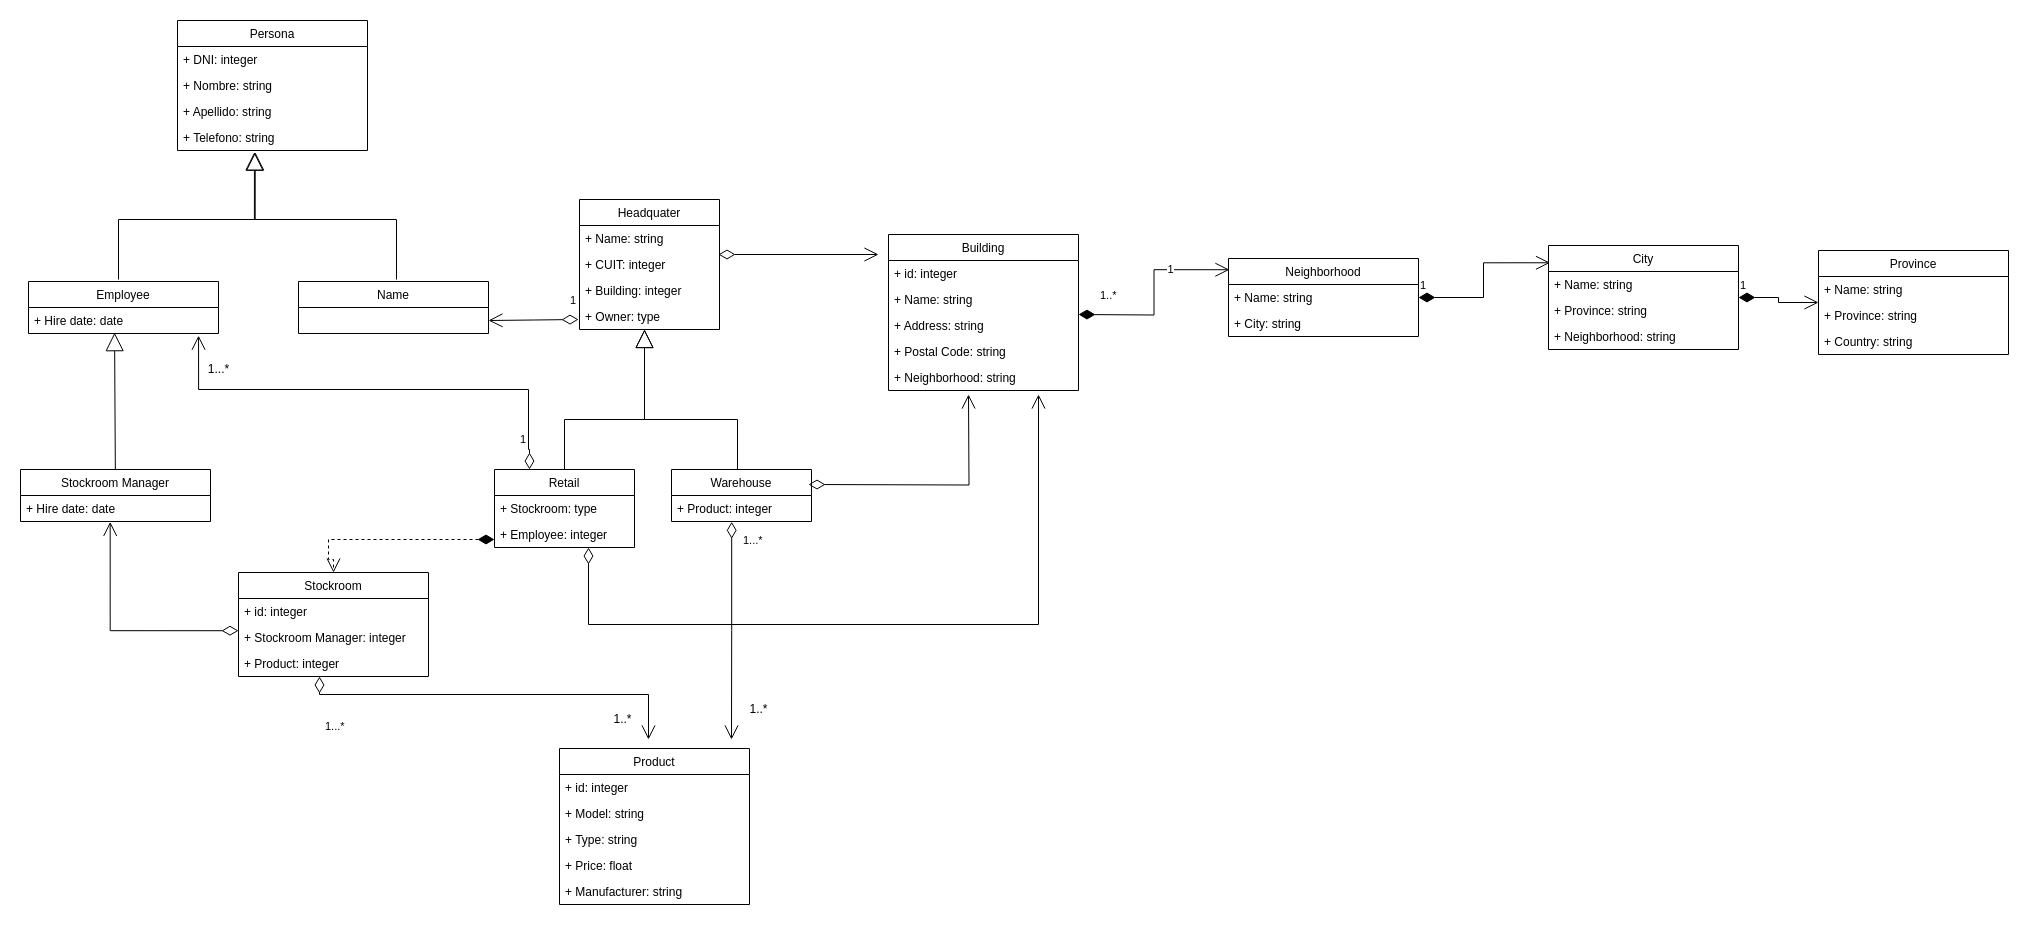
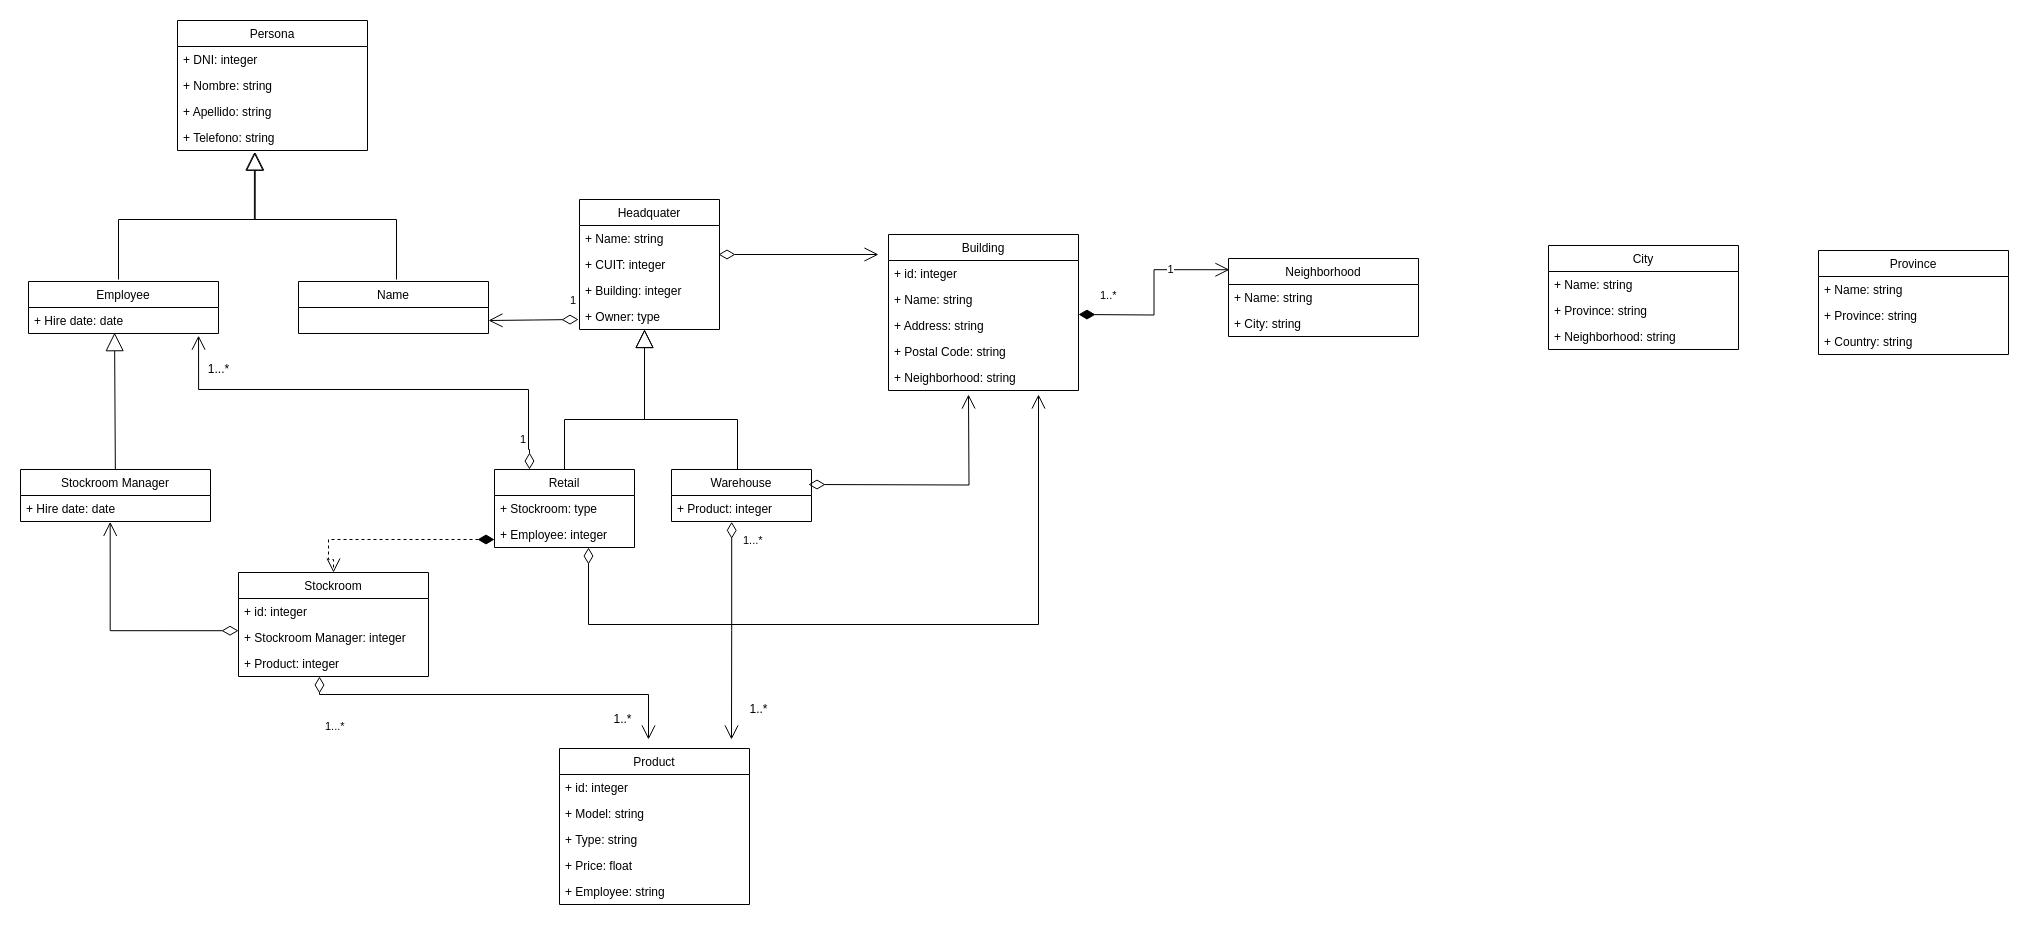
(1484, 274) -> none
(1783, 303) -> none
(633, 892) -> (618, 892)
